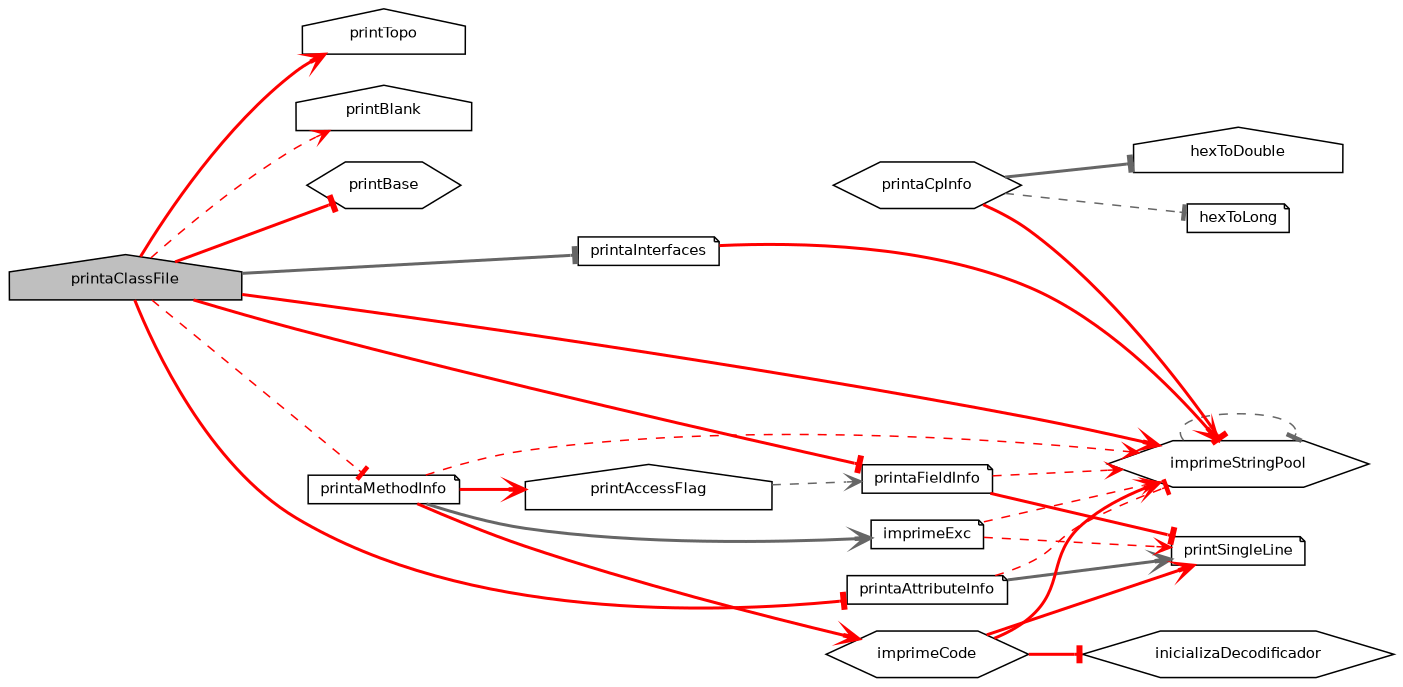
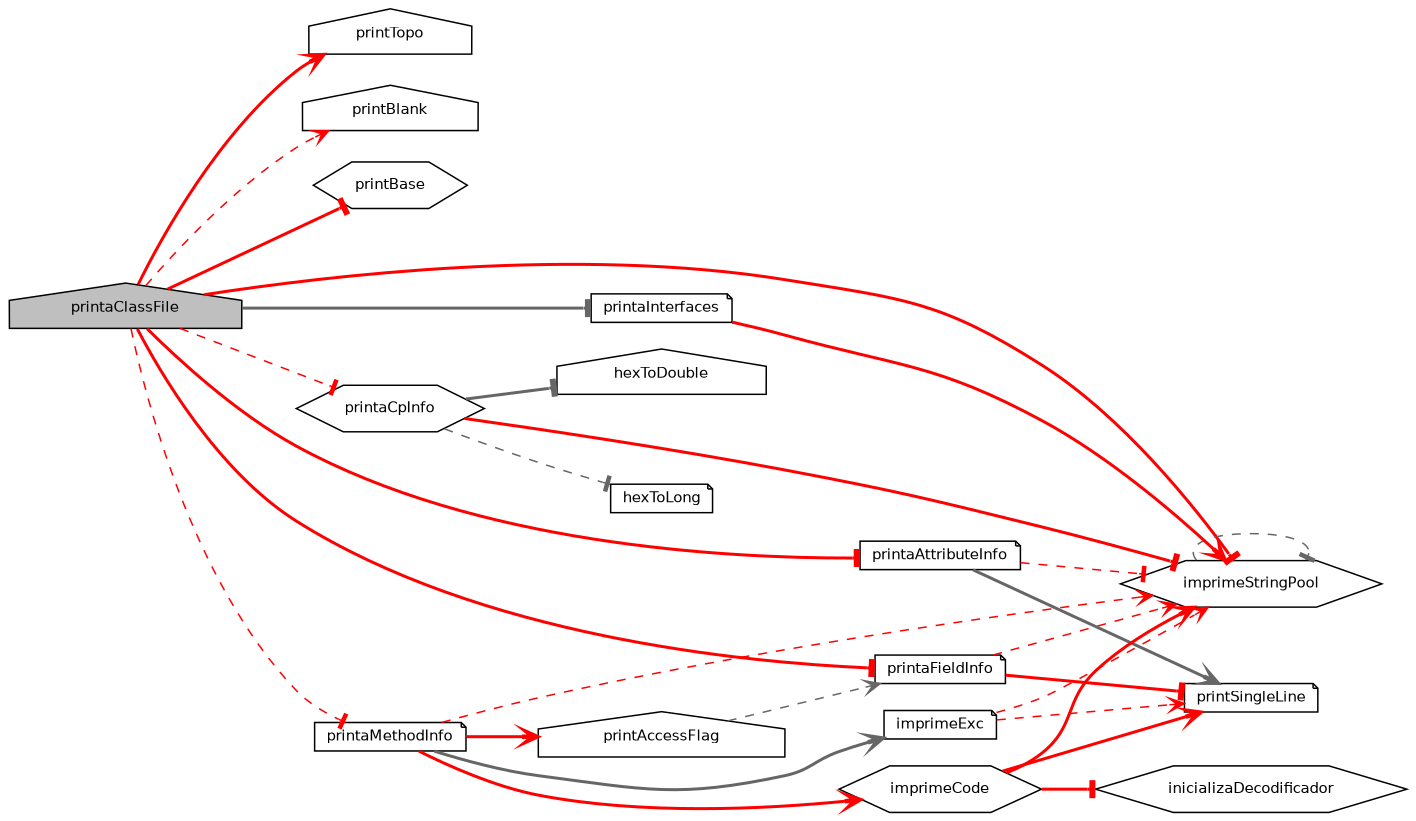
none -> (255, 357)
(694, 360) -> (764, 277)
